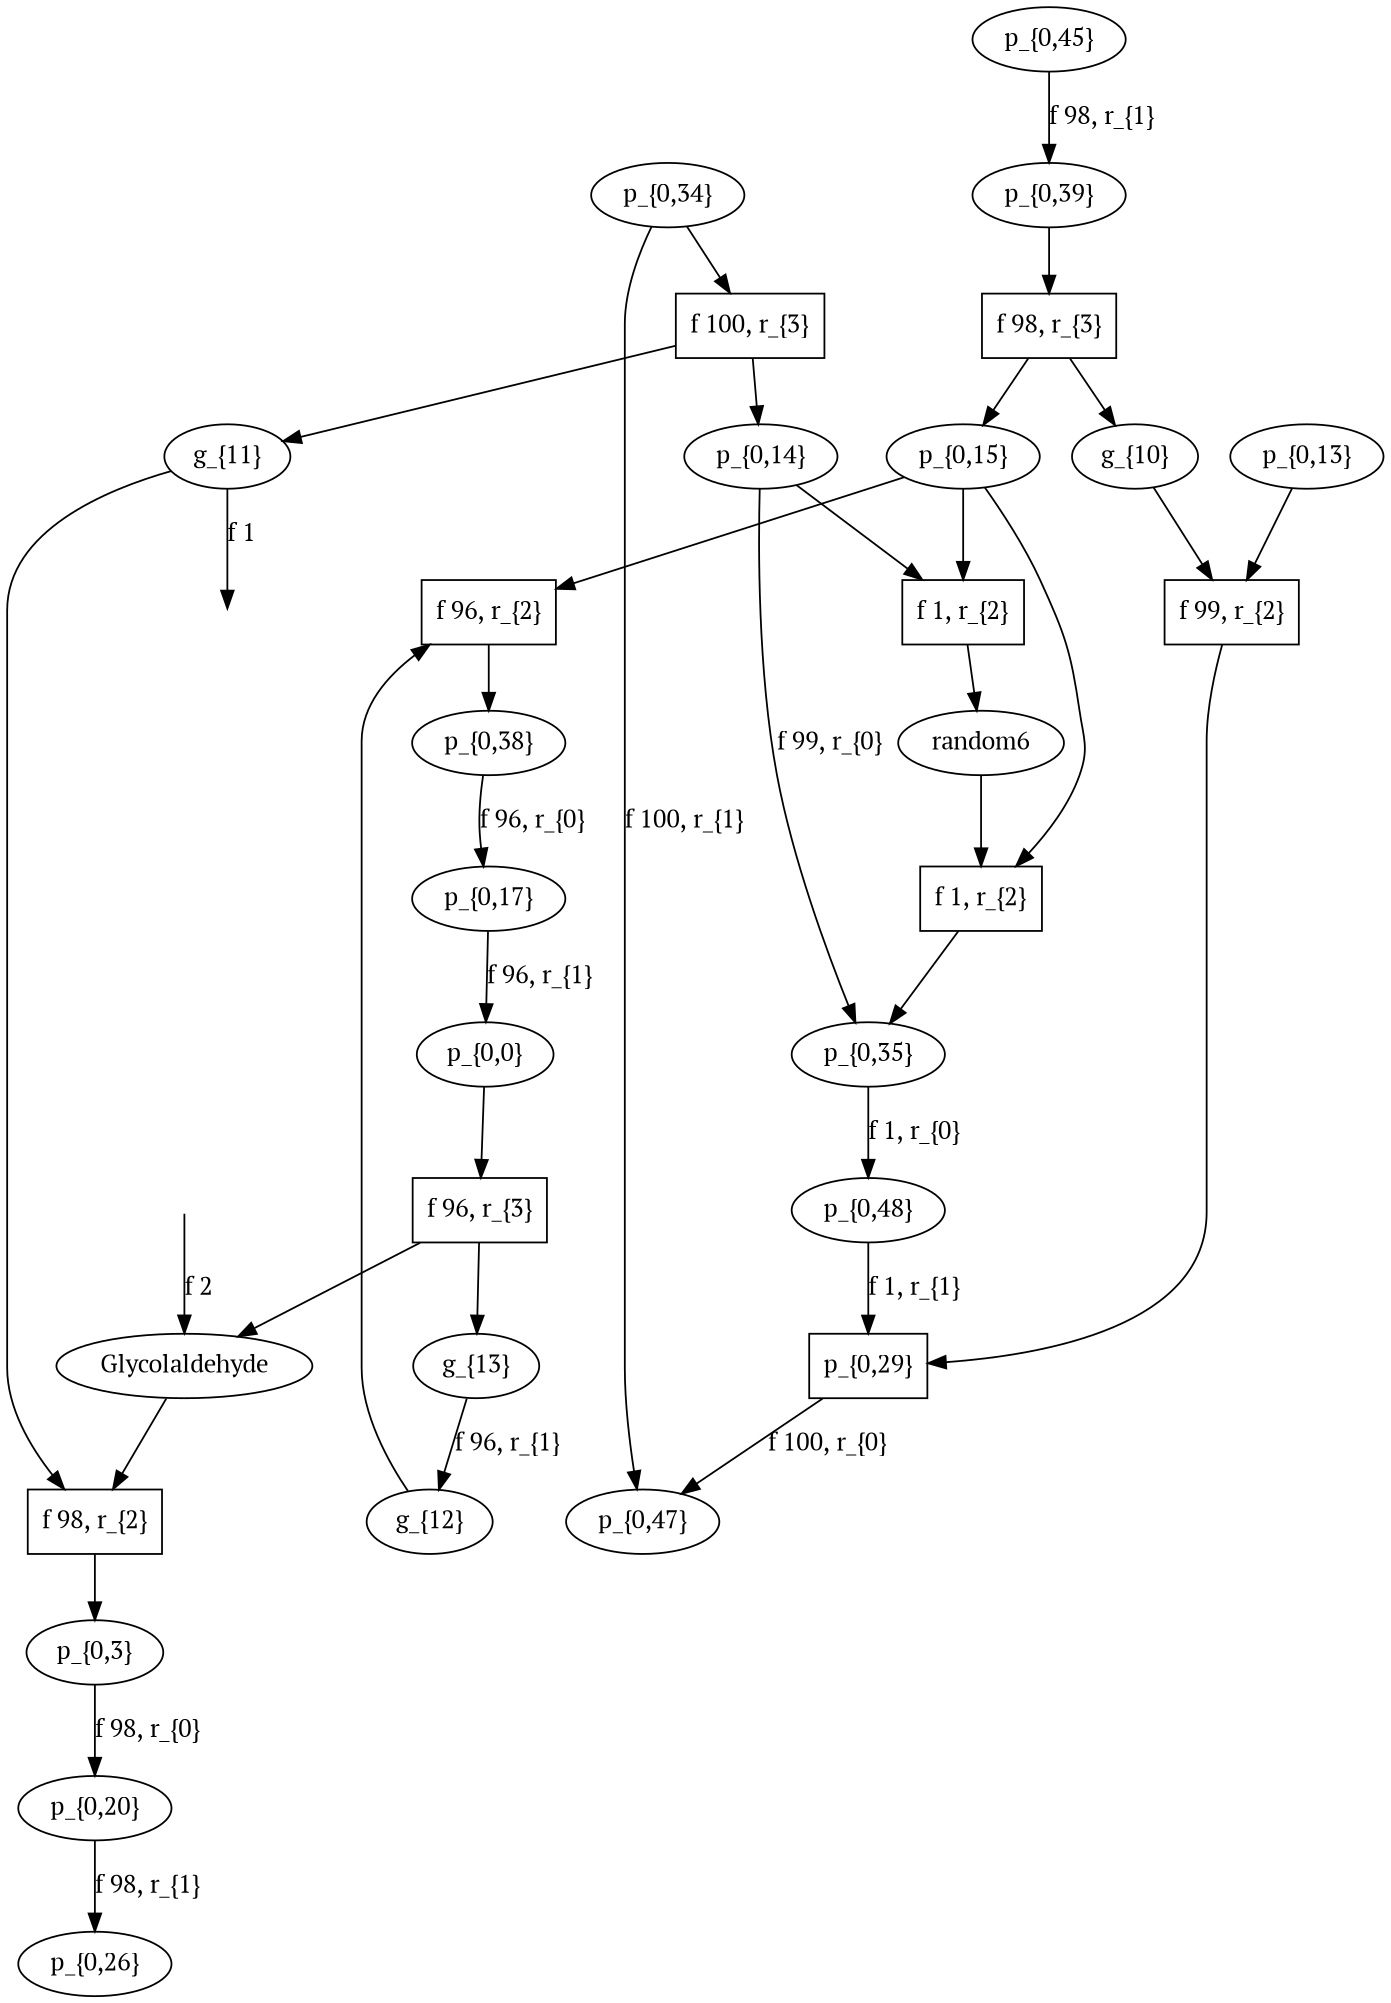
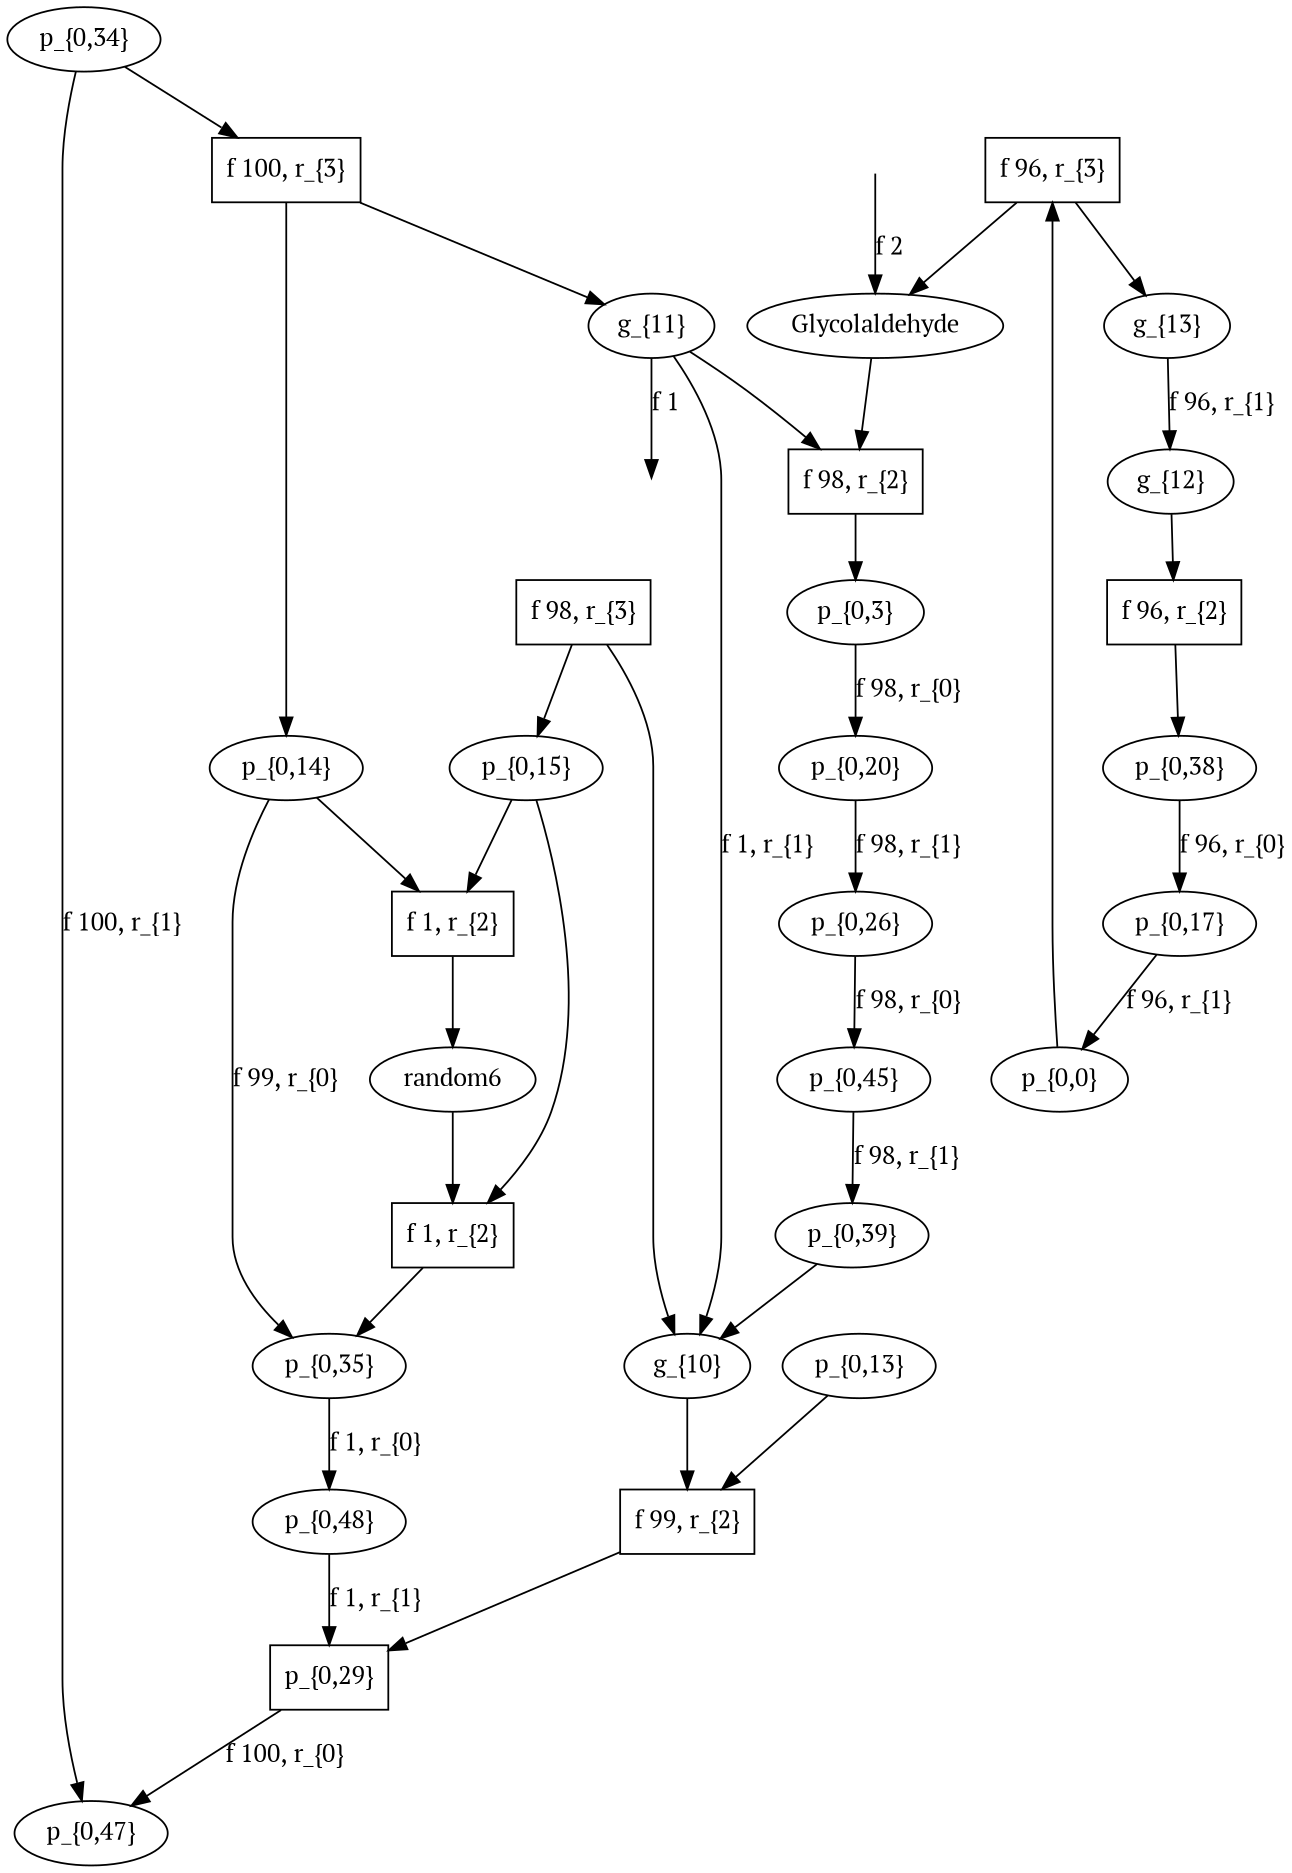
(1049, 252) -> (776, 1296)
(739, 530) -> none
none -> (721, 832)
none -> (855, 993)
